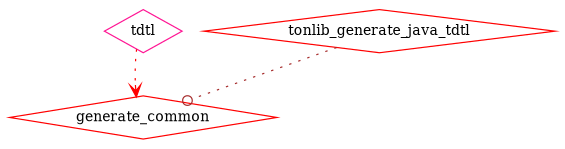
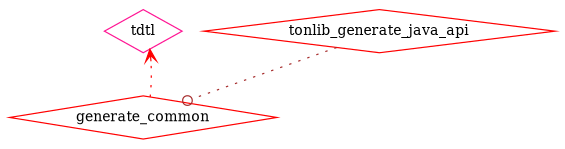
(379, 31) -> (379, 31)
(135, 67) -> (151, 79)
